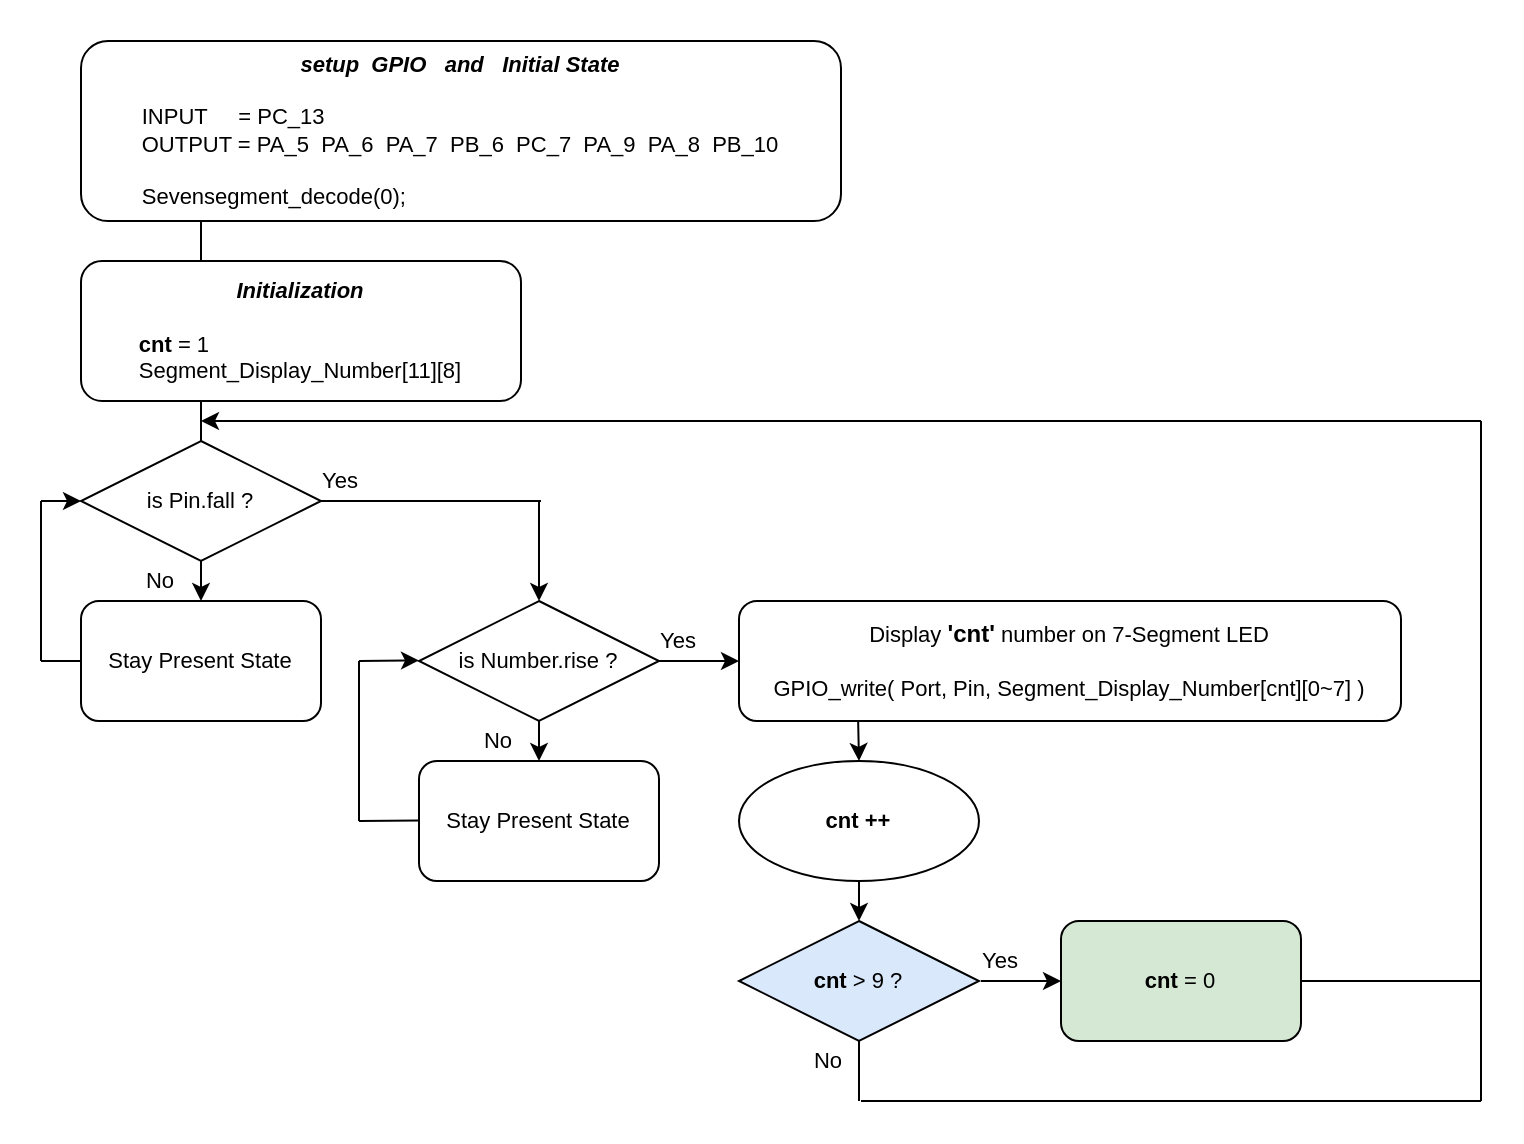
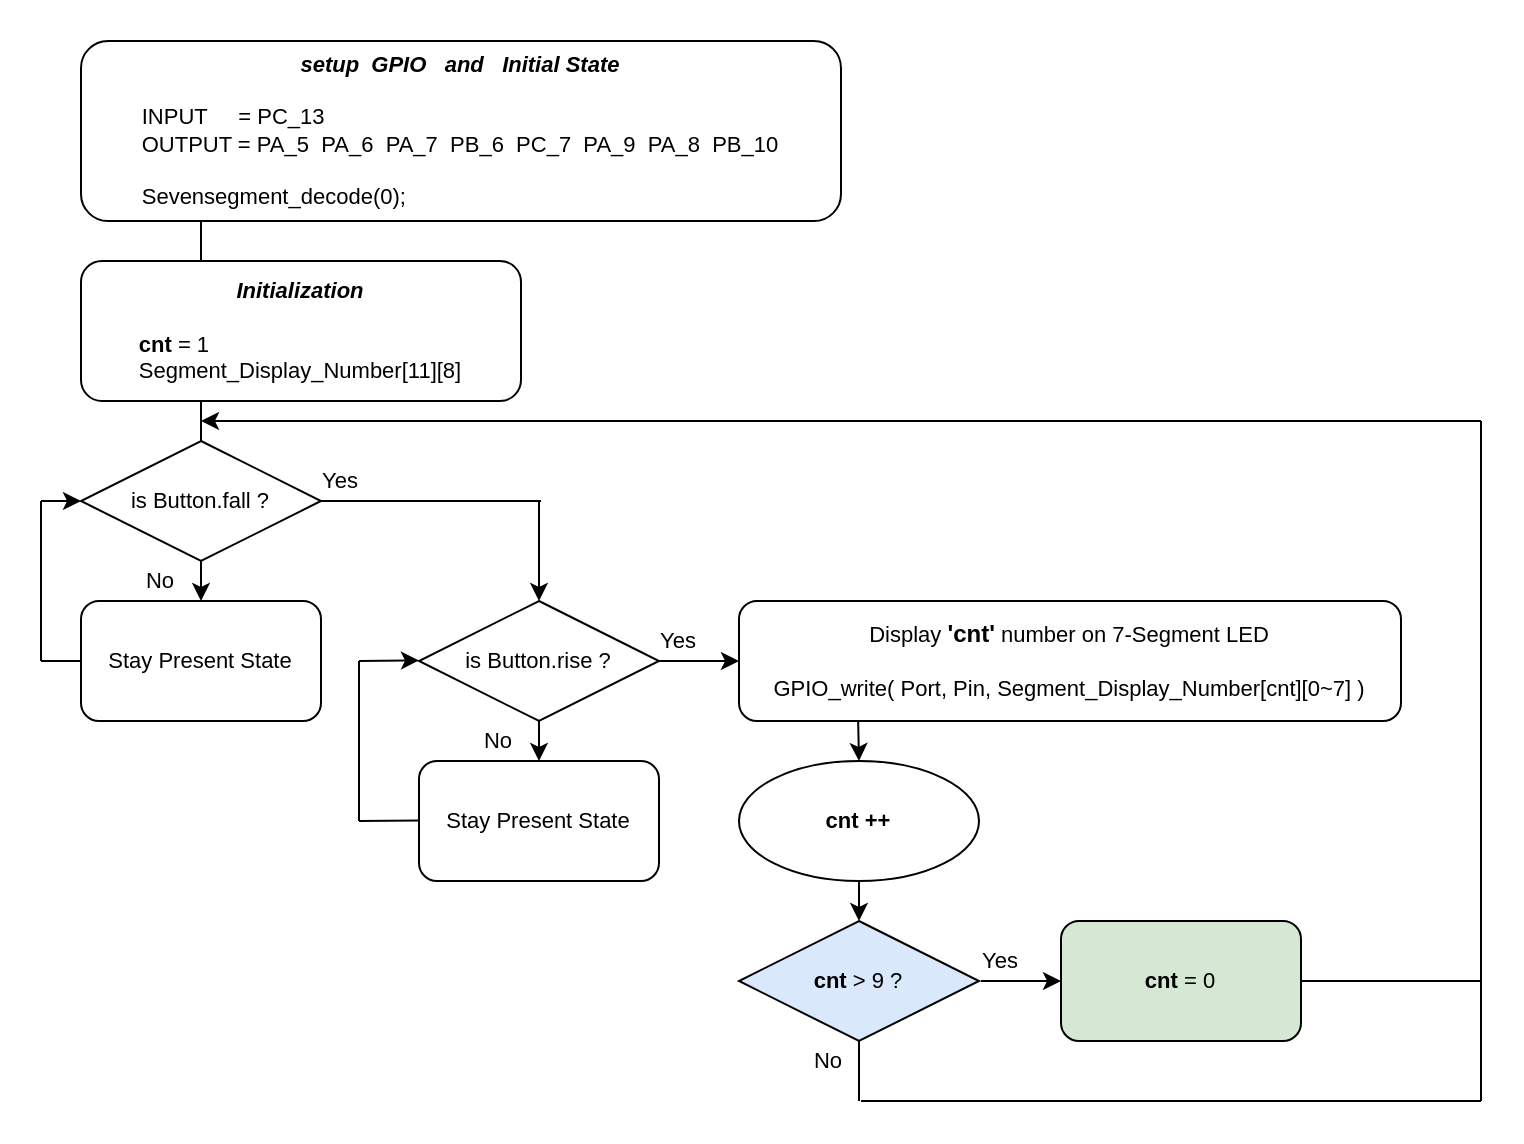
(201, 501) -> (201, 501)
(539, 661) -> (539, 661)
